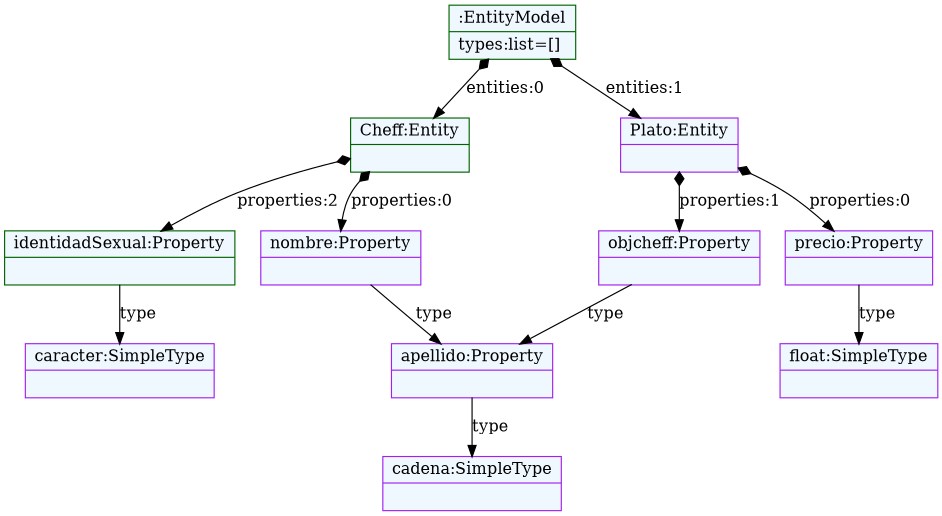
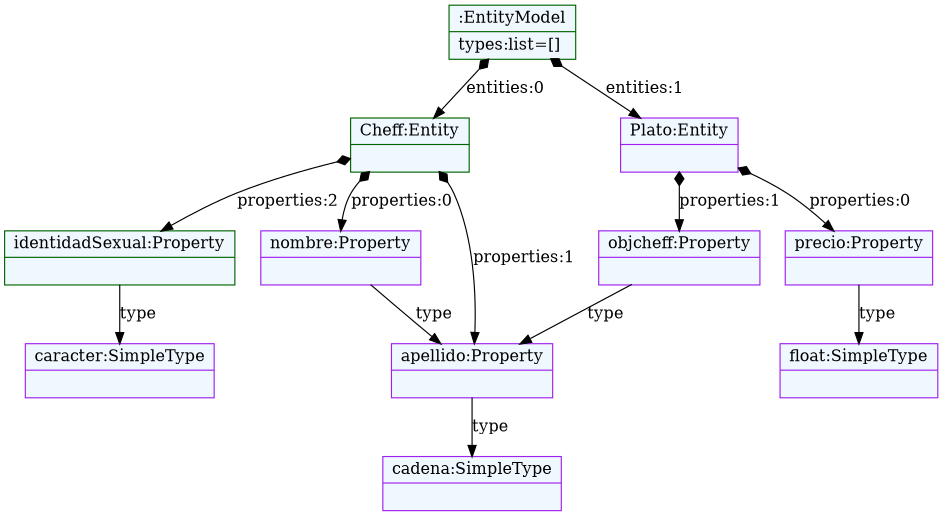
none -> (471, 256)
